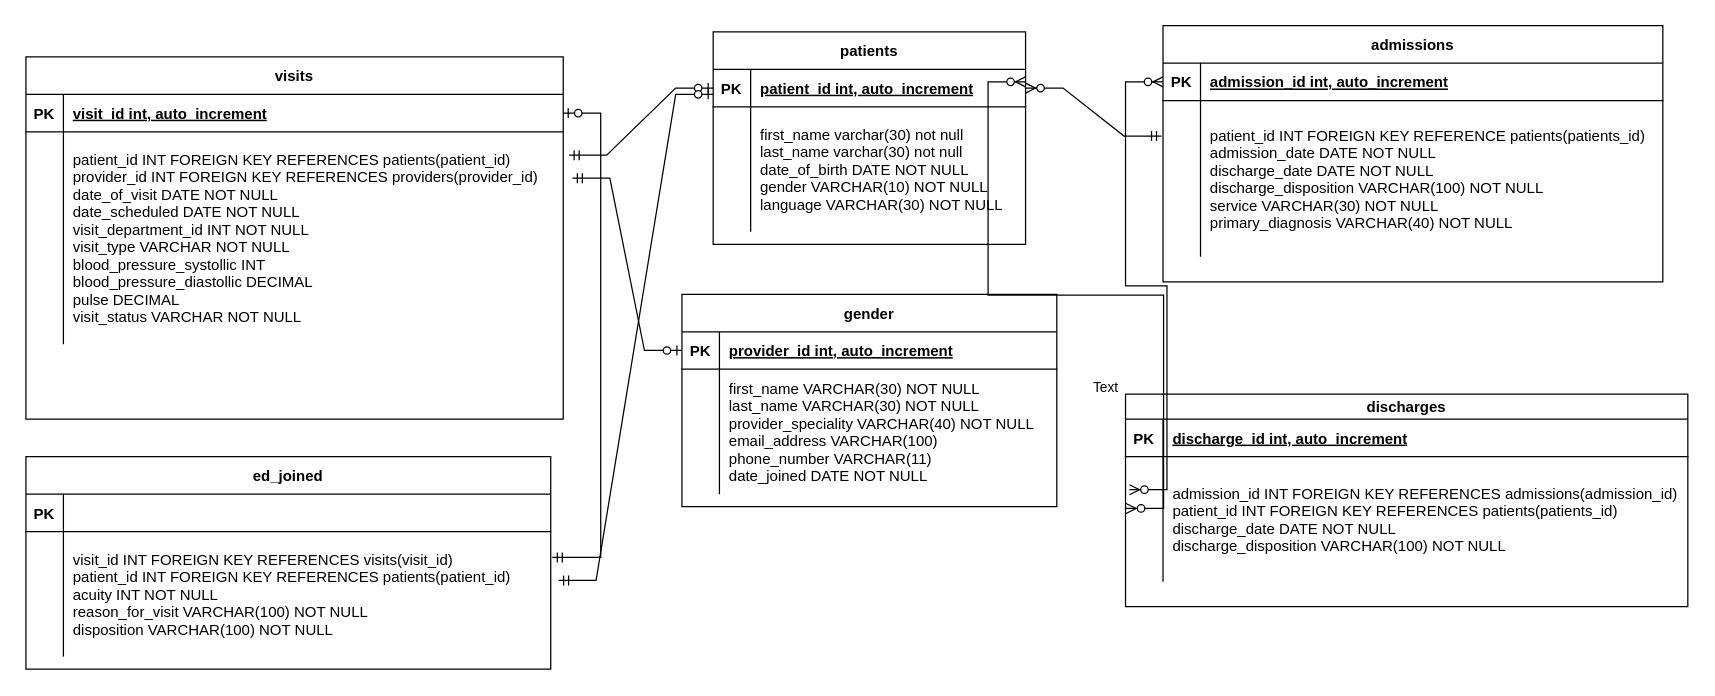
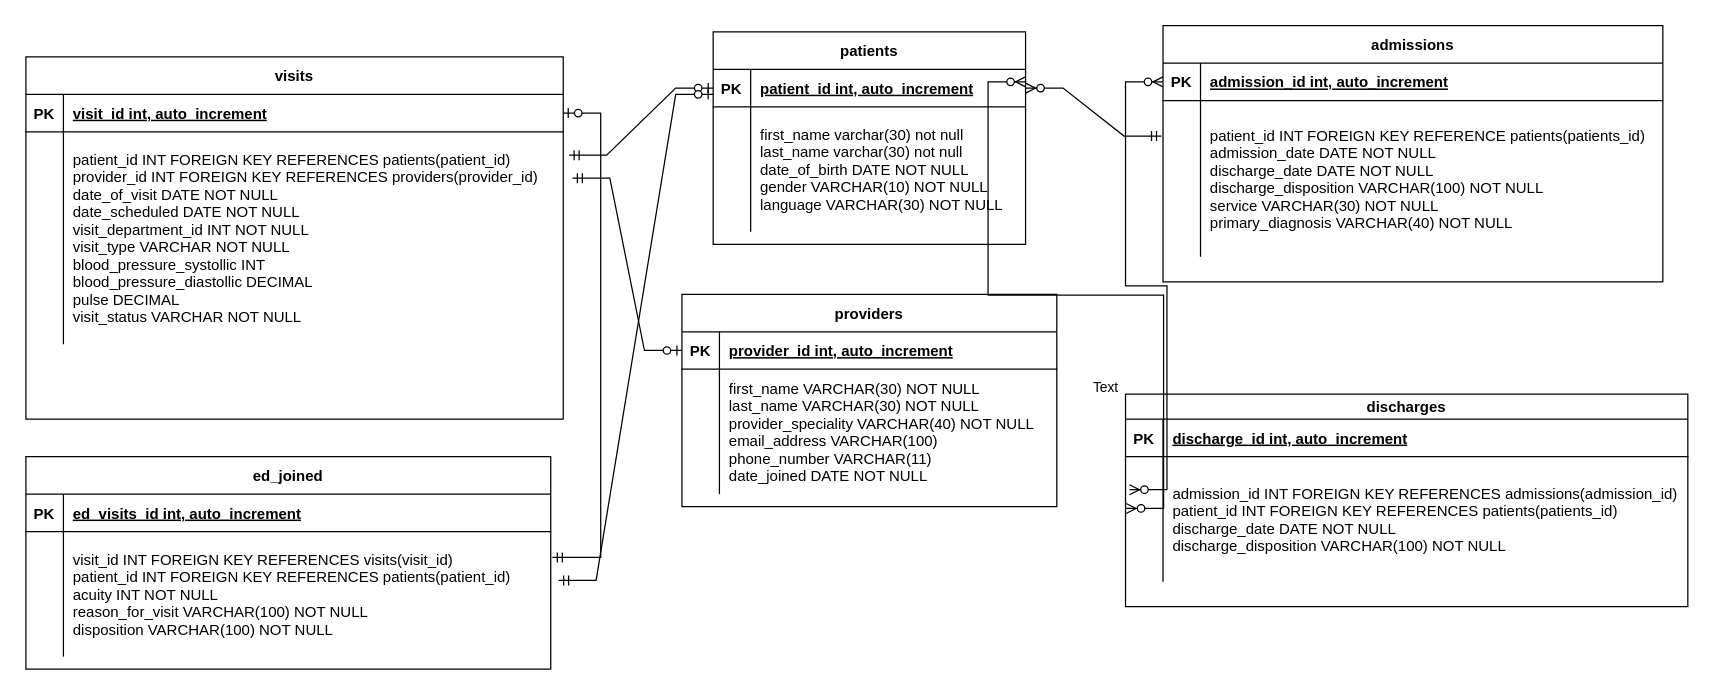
(869, 314) -> (869, 314)
none -> (307, 513)
